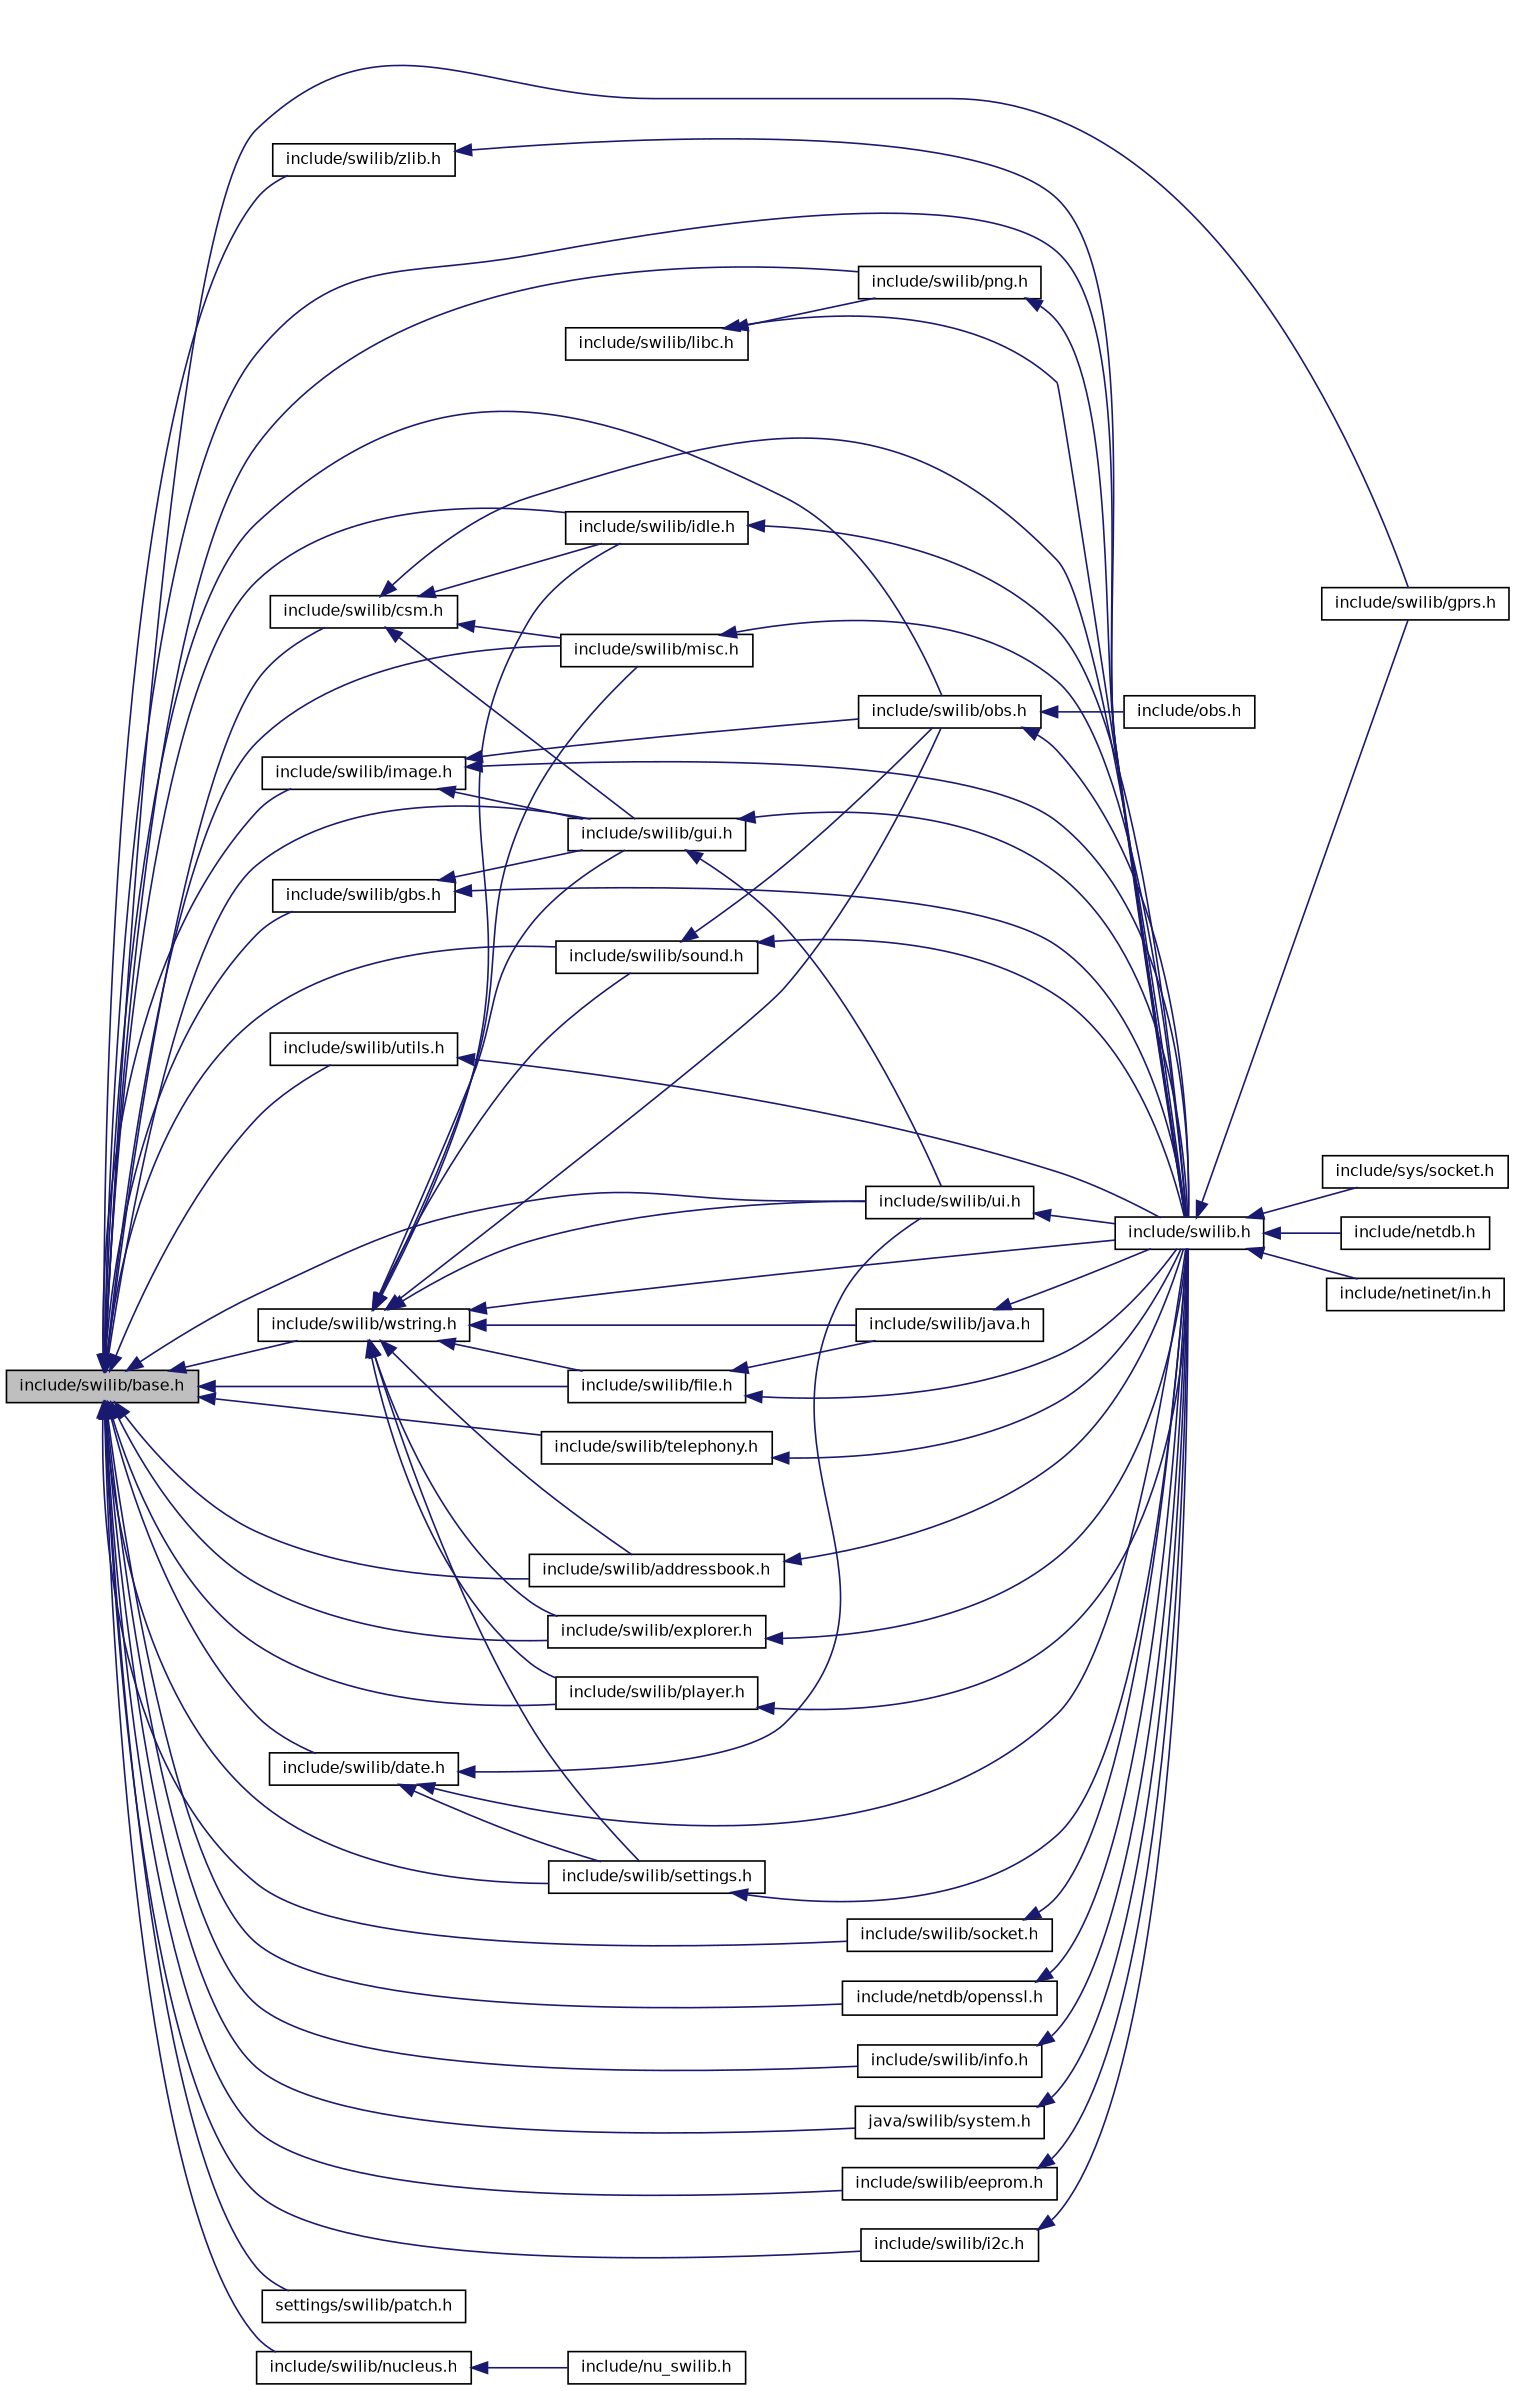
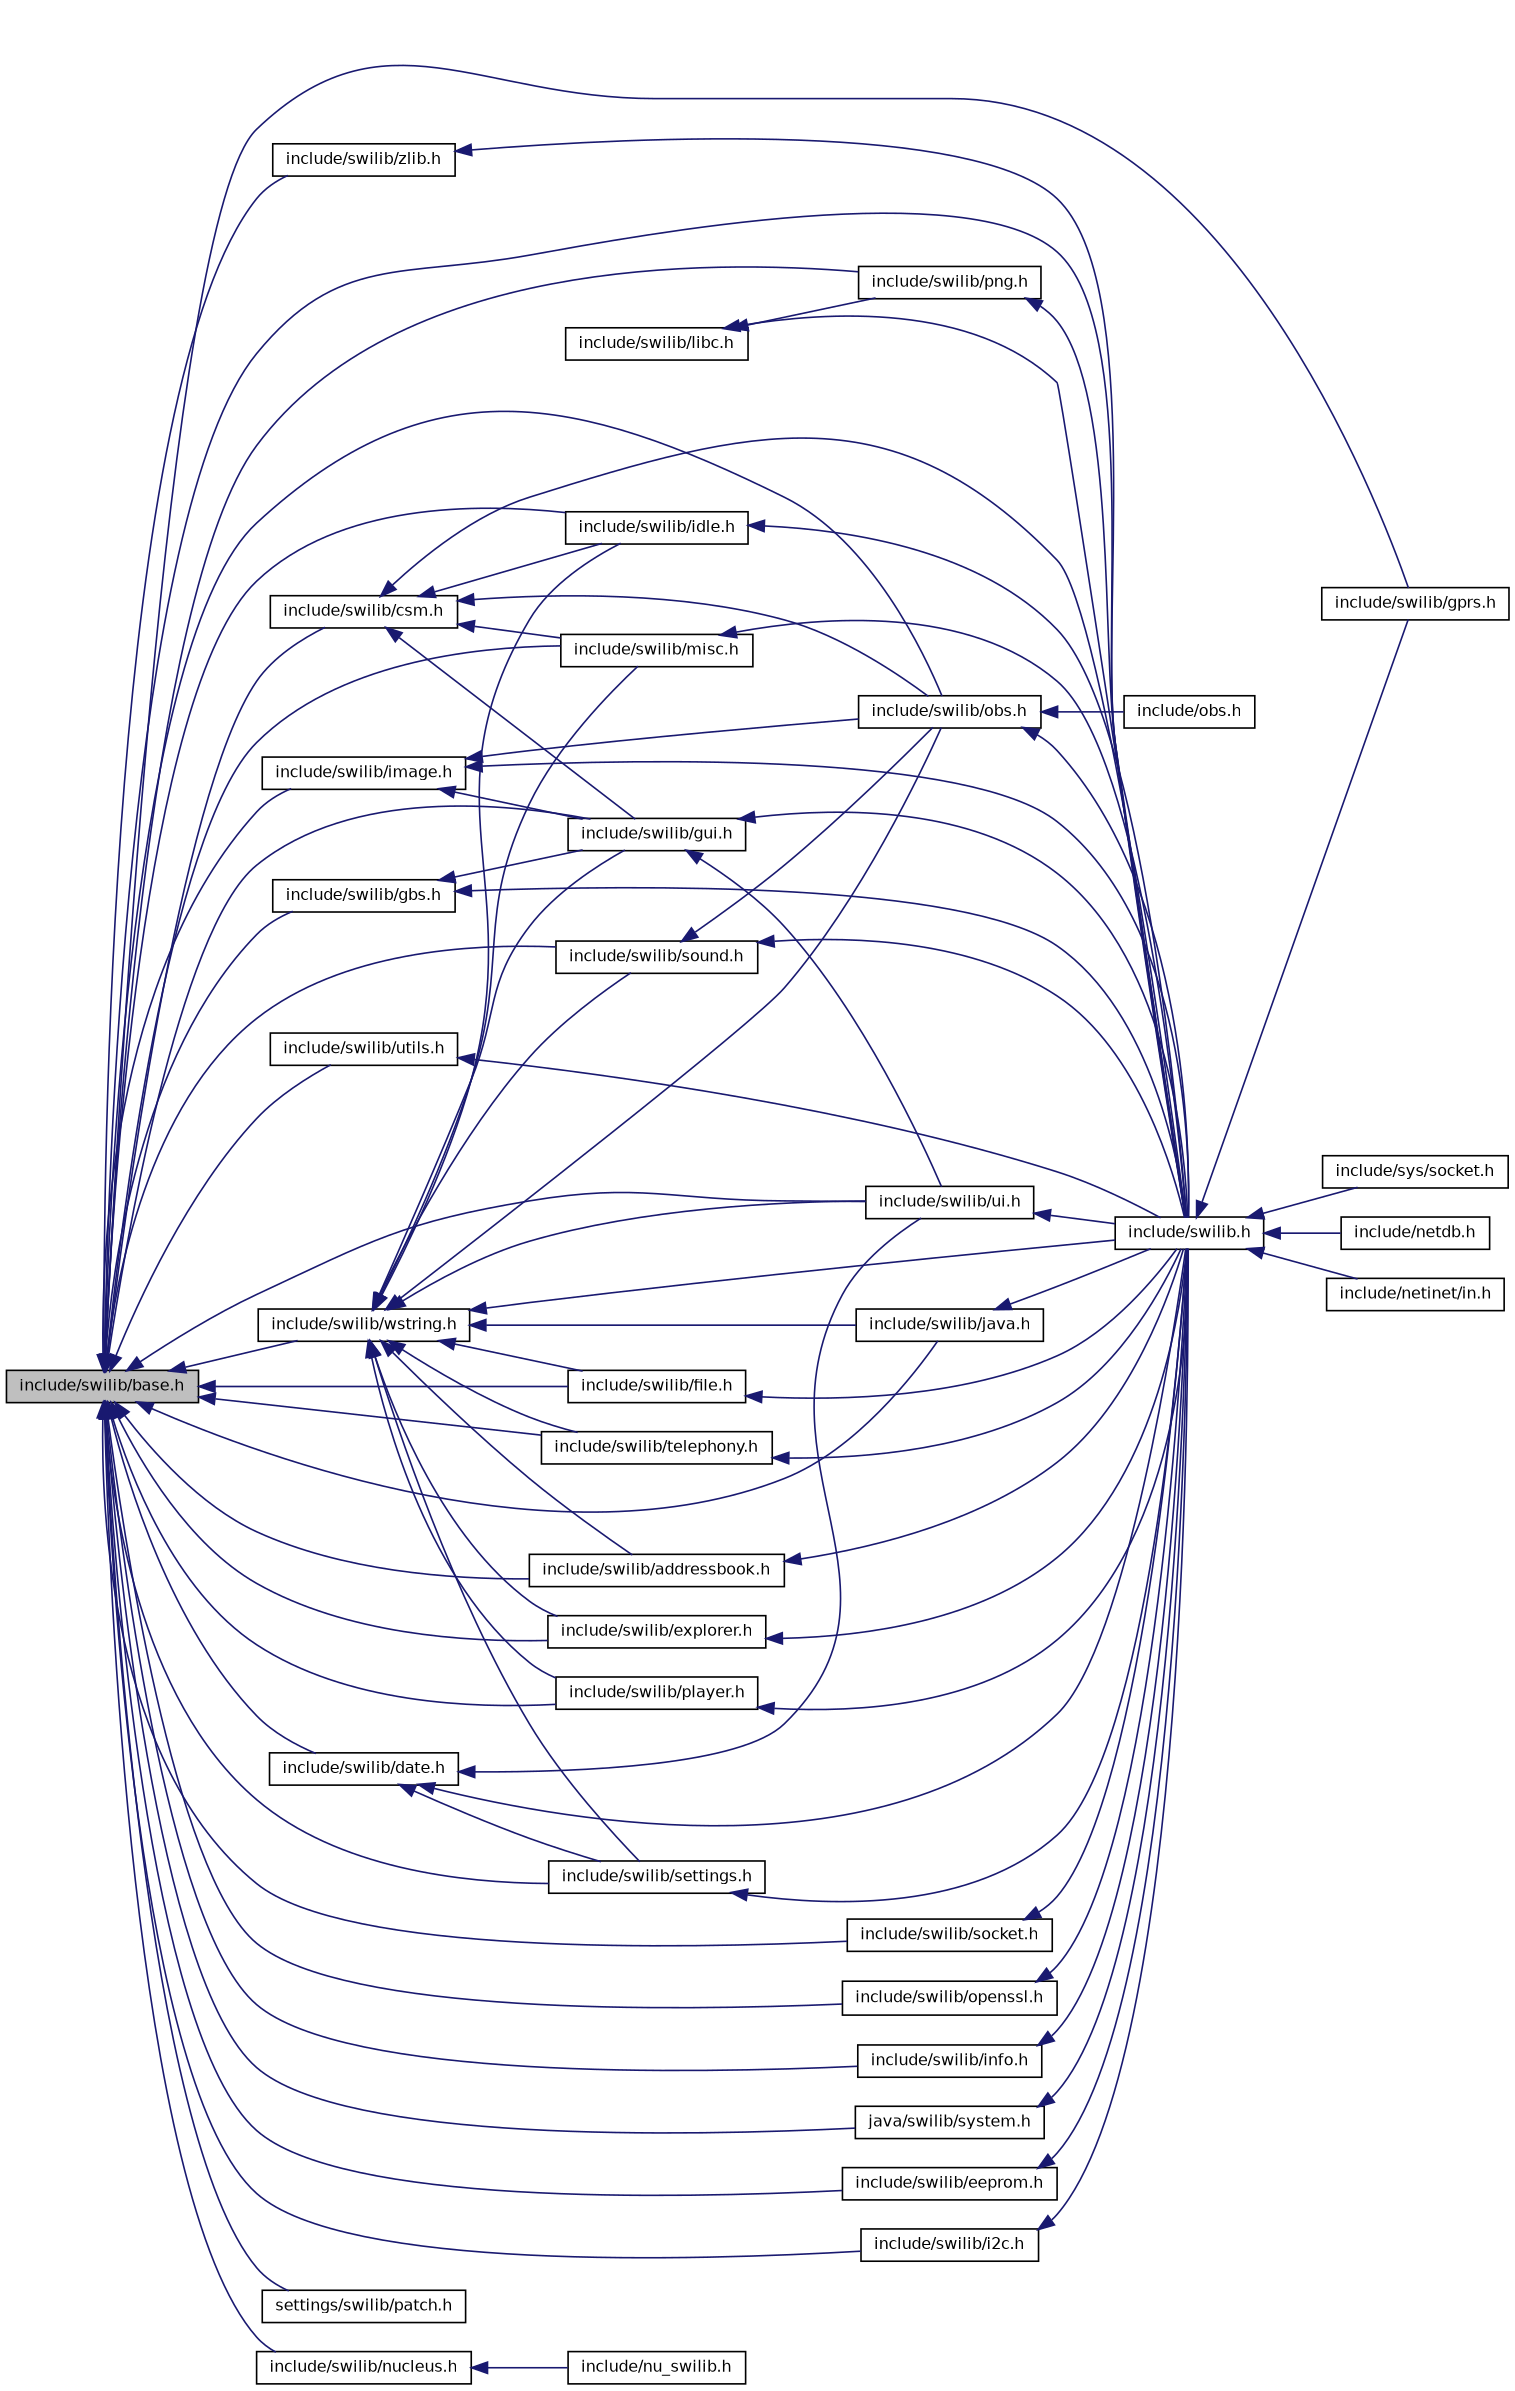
none -> (712, 605)
(808, 1355) -> (545, 1510)
none -> (487, 1398)
(950, 1998) -> (950, 1998)
